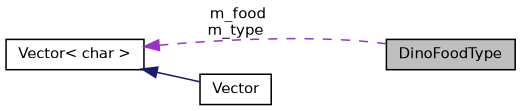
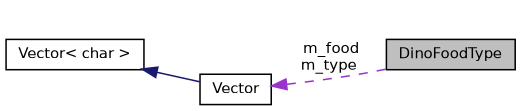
(273, 39) -> (337, 78)
